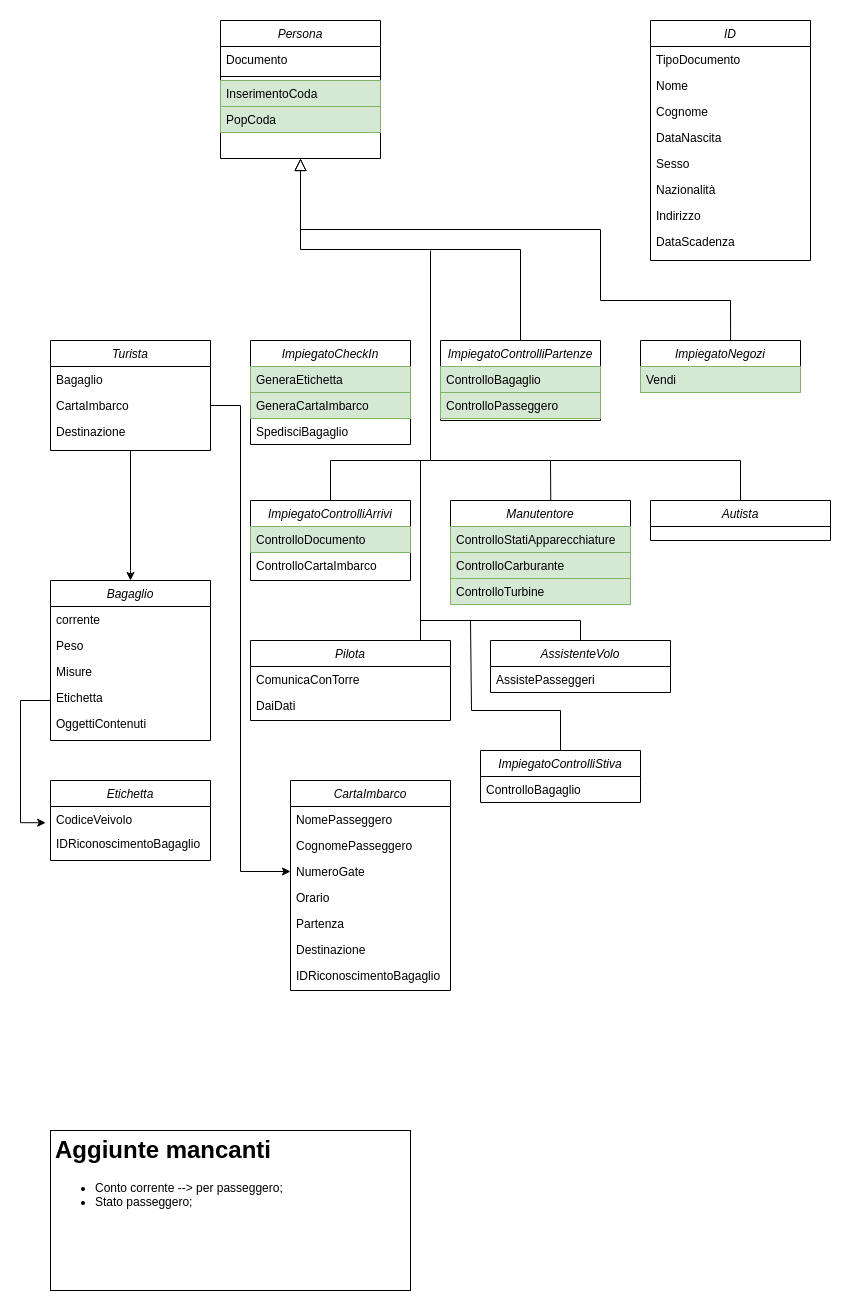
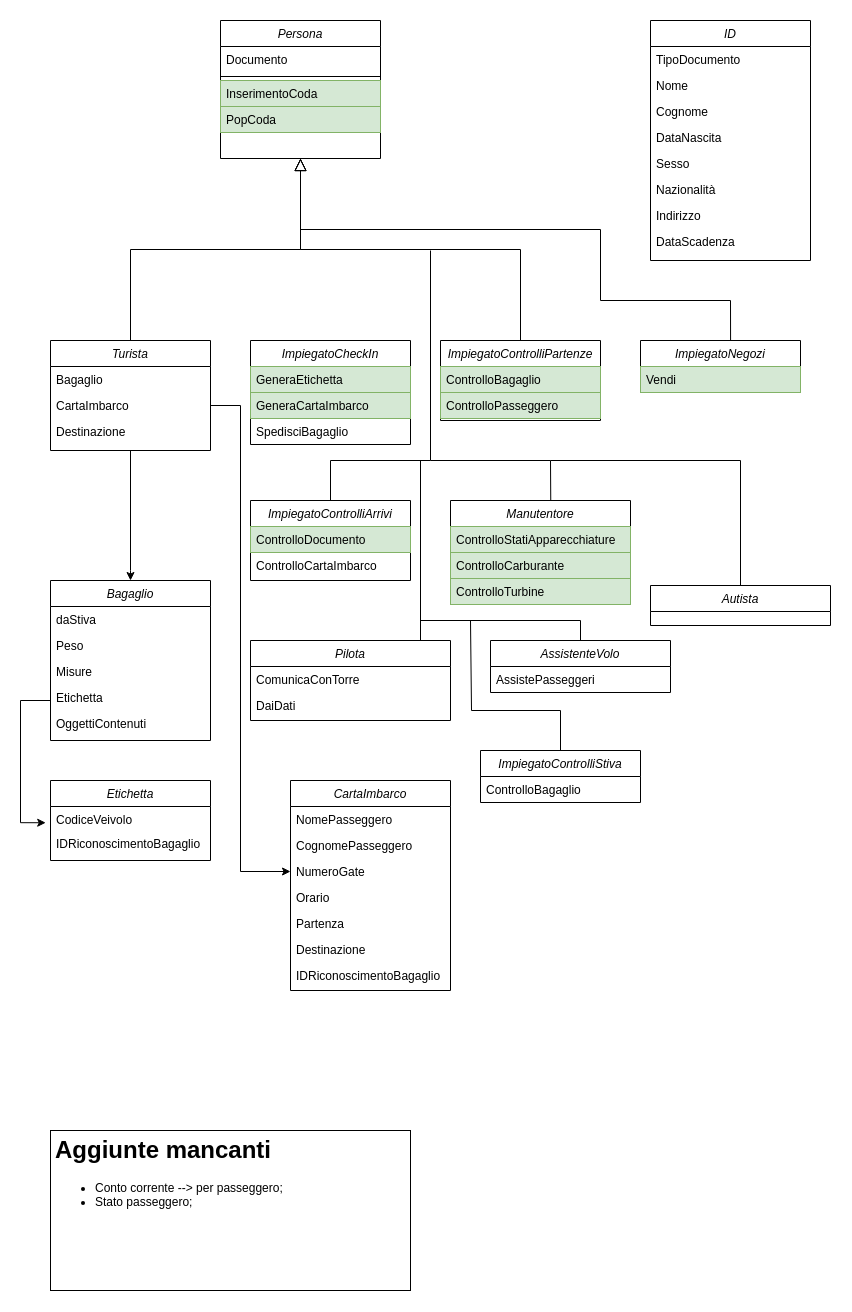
none -> (169, 250)
(741, 521) -> (741, 606)
(83, 620) -> (78, 620)
